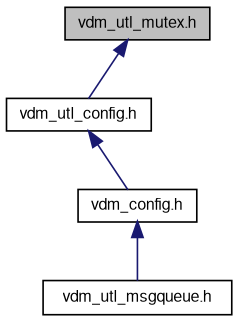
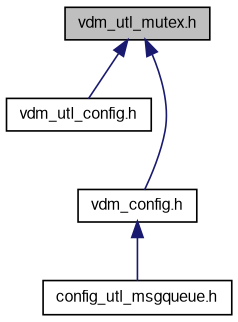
(113, 167) -> (166, 123)
(137, 298) -> (137, 298)
